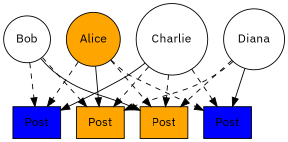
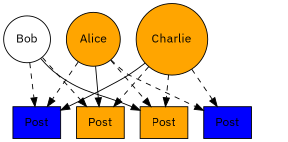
(172, 39) -> (172, 39)
(254, 39) -> none
